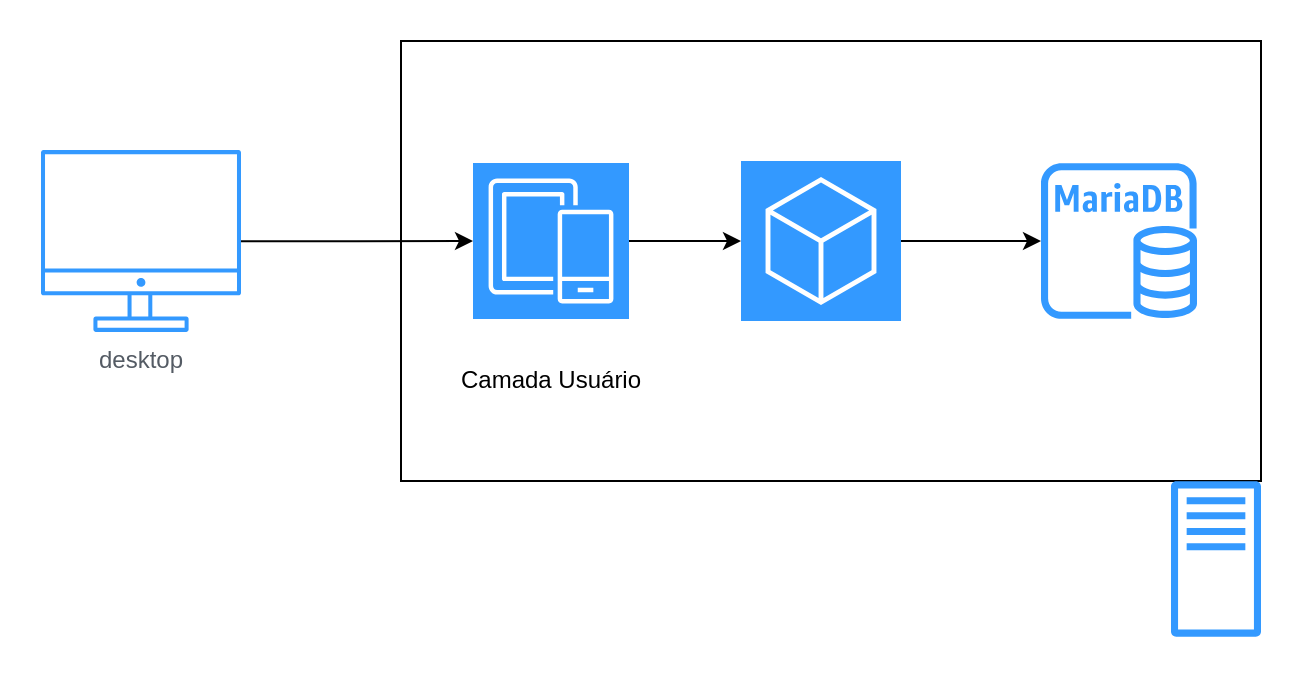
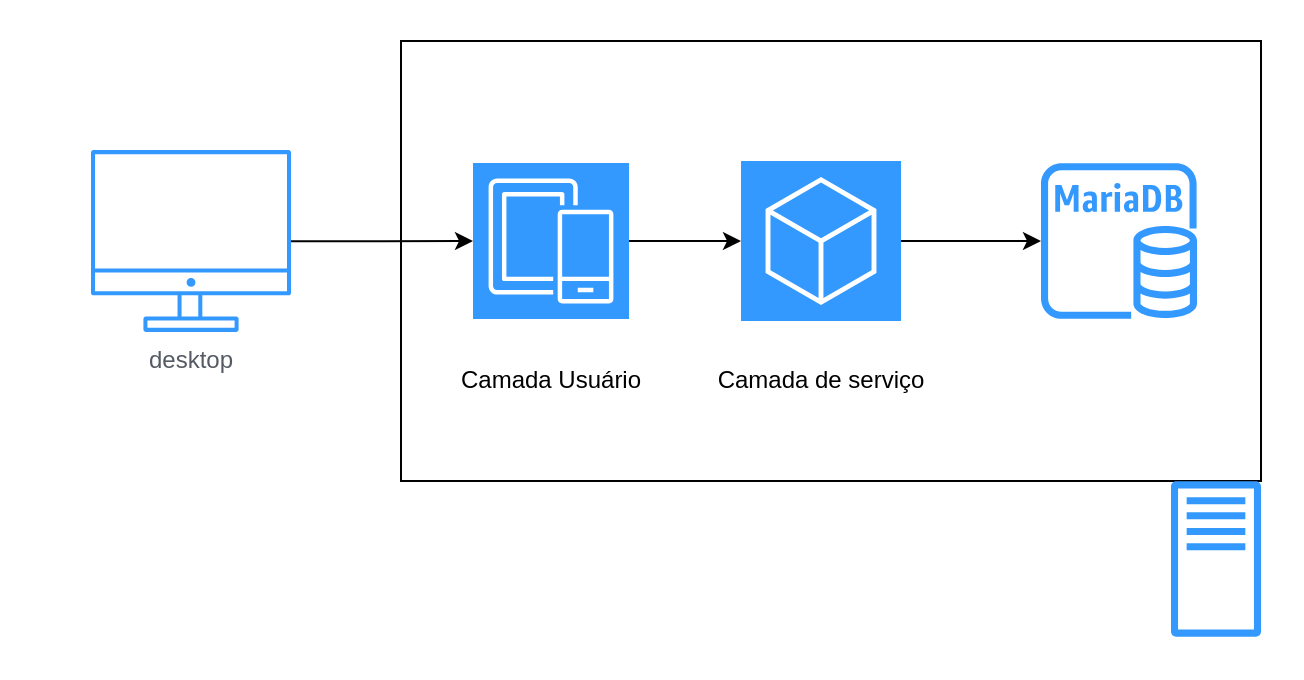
(141, 241) -> (191, 241)
none -> (821, 381)
